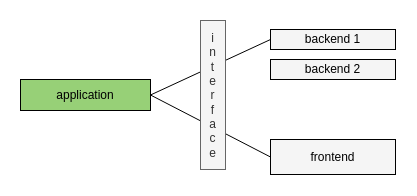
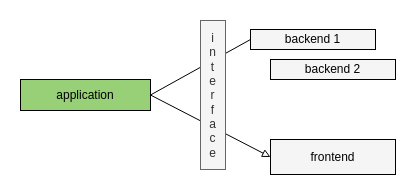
(333, 40) -> (313, 40)
(265, 154) -> (261, 152)
